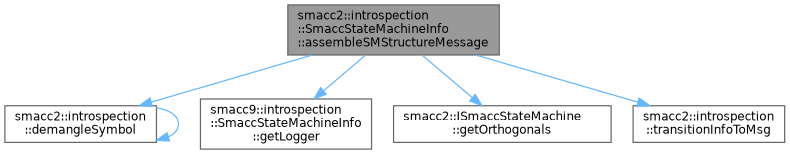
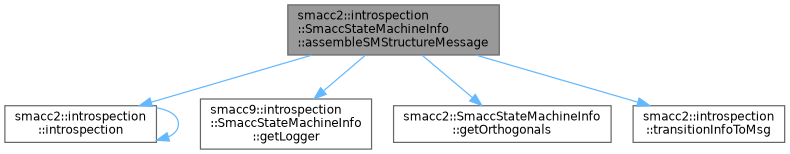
(81, 124) -> (81, 124)
(502, 124) -> (502, 124)
